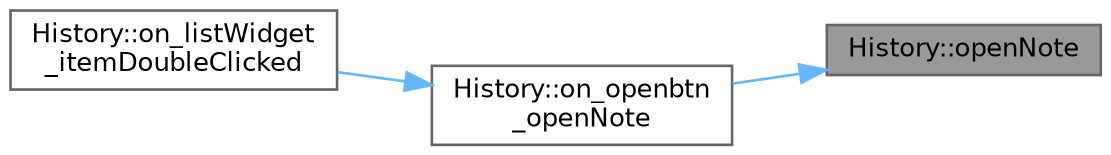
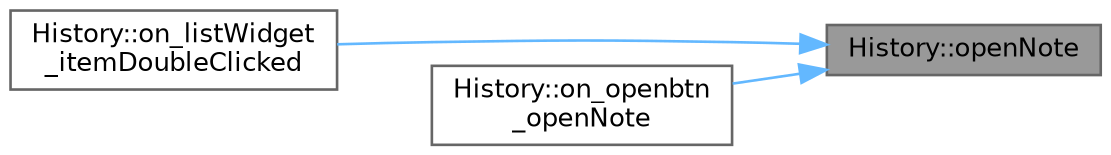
(372, 77) -> (569, 41)
